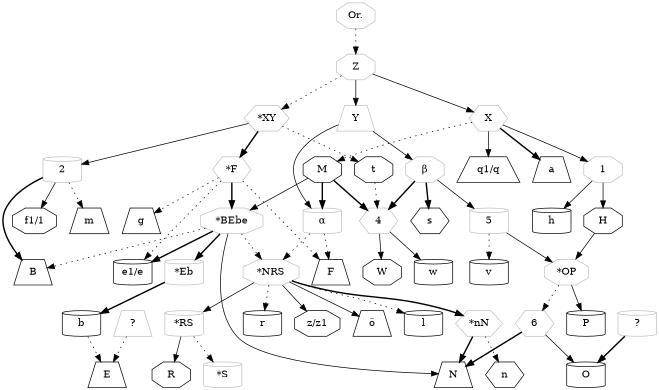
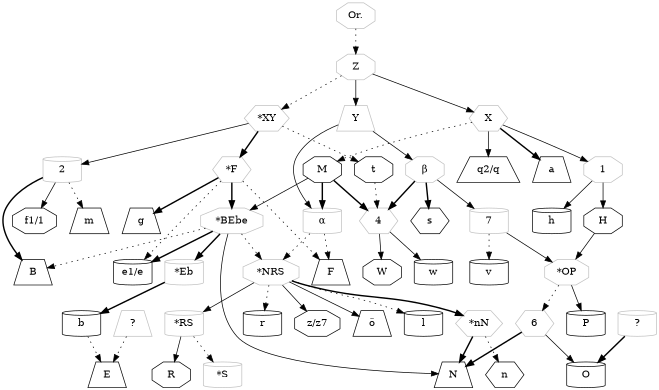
(488, 170) -> (488, 170)
(189, 194) -> (189, 194)
(489, 221) -> (489, 221)
(317, 323) -> (317, 323)
